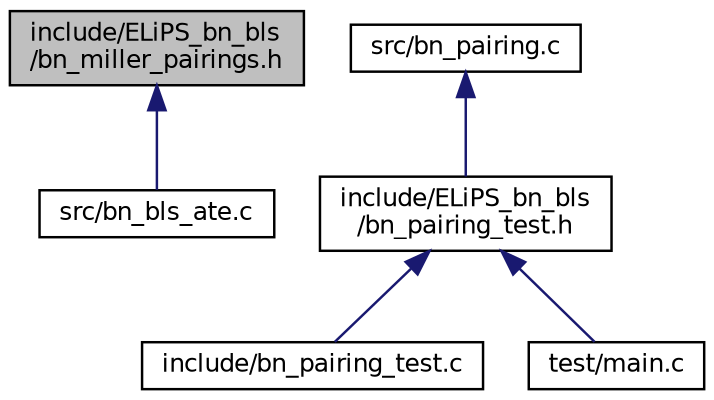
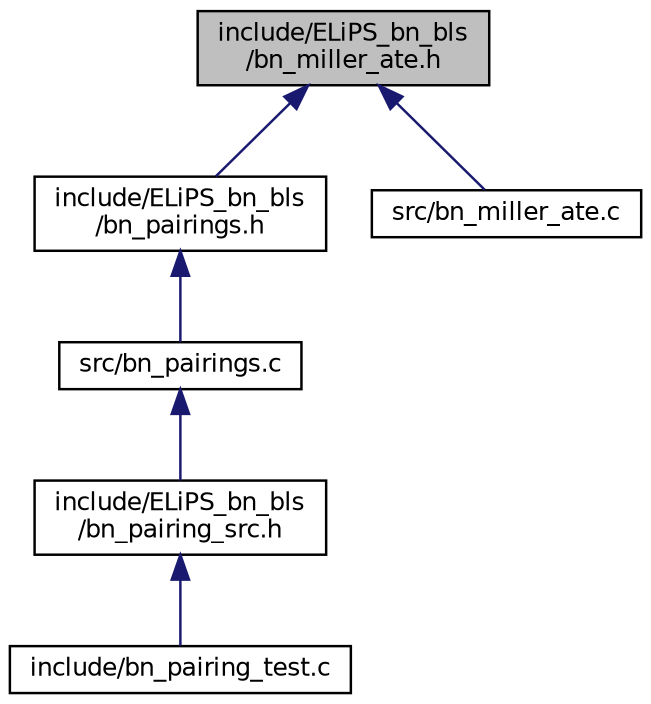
(157, 48) -> (343, 48)
(466, 48) -> (180, 366)
(157, 214) -> (507, 214)
none -> (180, 214)
(466, 214) -> (180, 518)
(616, 366) -> none
